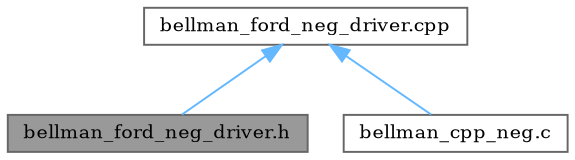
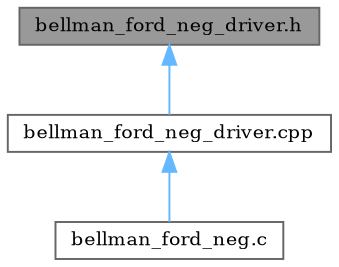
(224, 85) -> (169, 90)
(456, 133) -> (169, 240)
